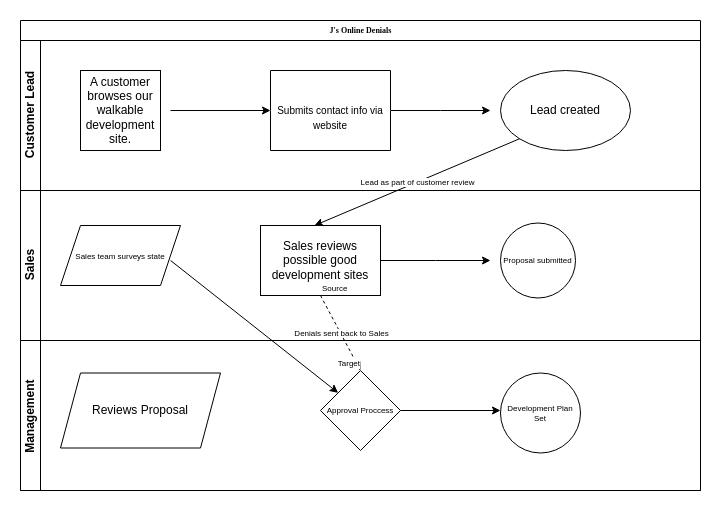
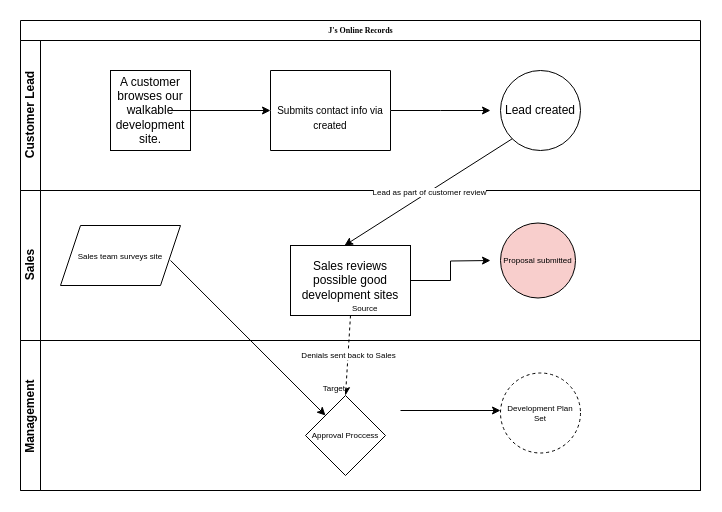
(361, 31) -> (361, 31)
(121, 111) -> (151, 111)
(331, 111) -> (331, 111)
(566, 111) -> (541, 111)
(121, 256) -> (121, 256)
(321, 261) -> (351, 281)
(538, 261) -> (538, 261)
(141, 411) -> none
(361, 411) -> (346, 436)
(541, 413) -> (541, 413)
